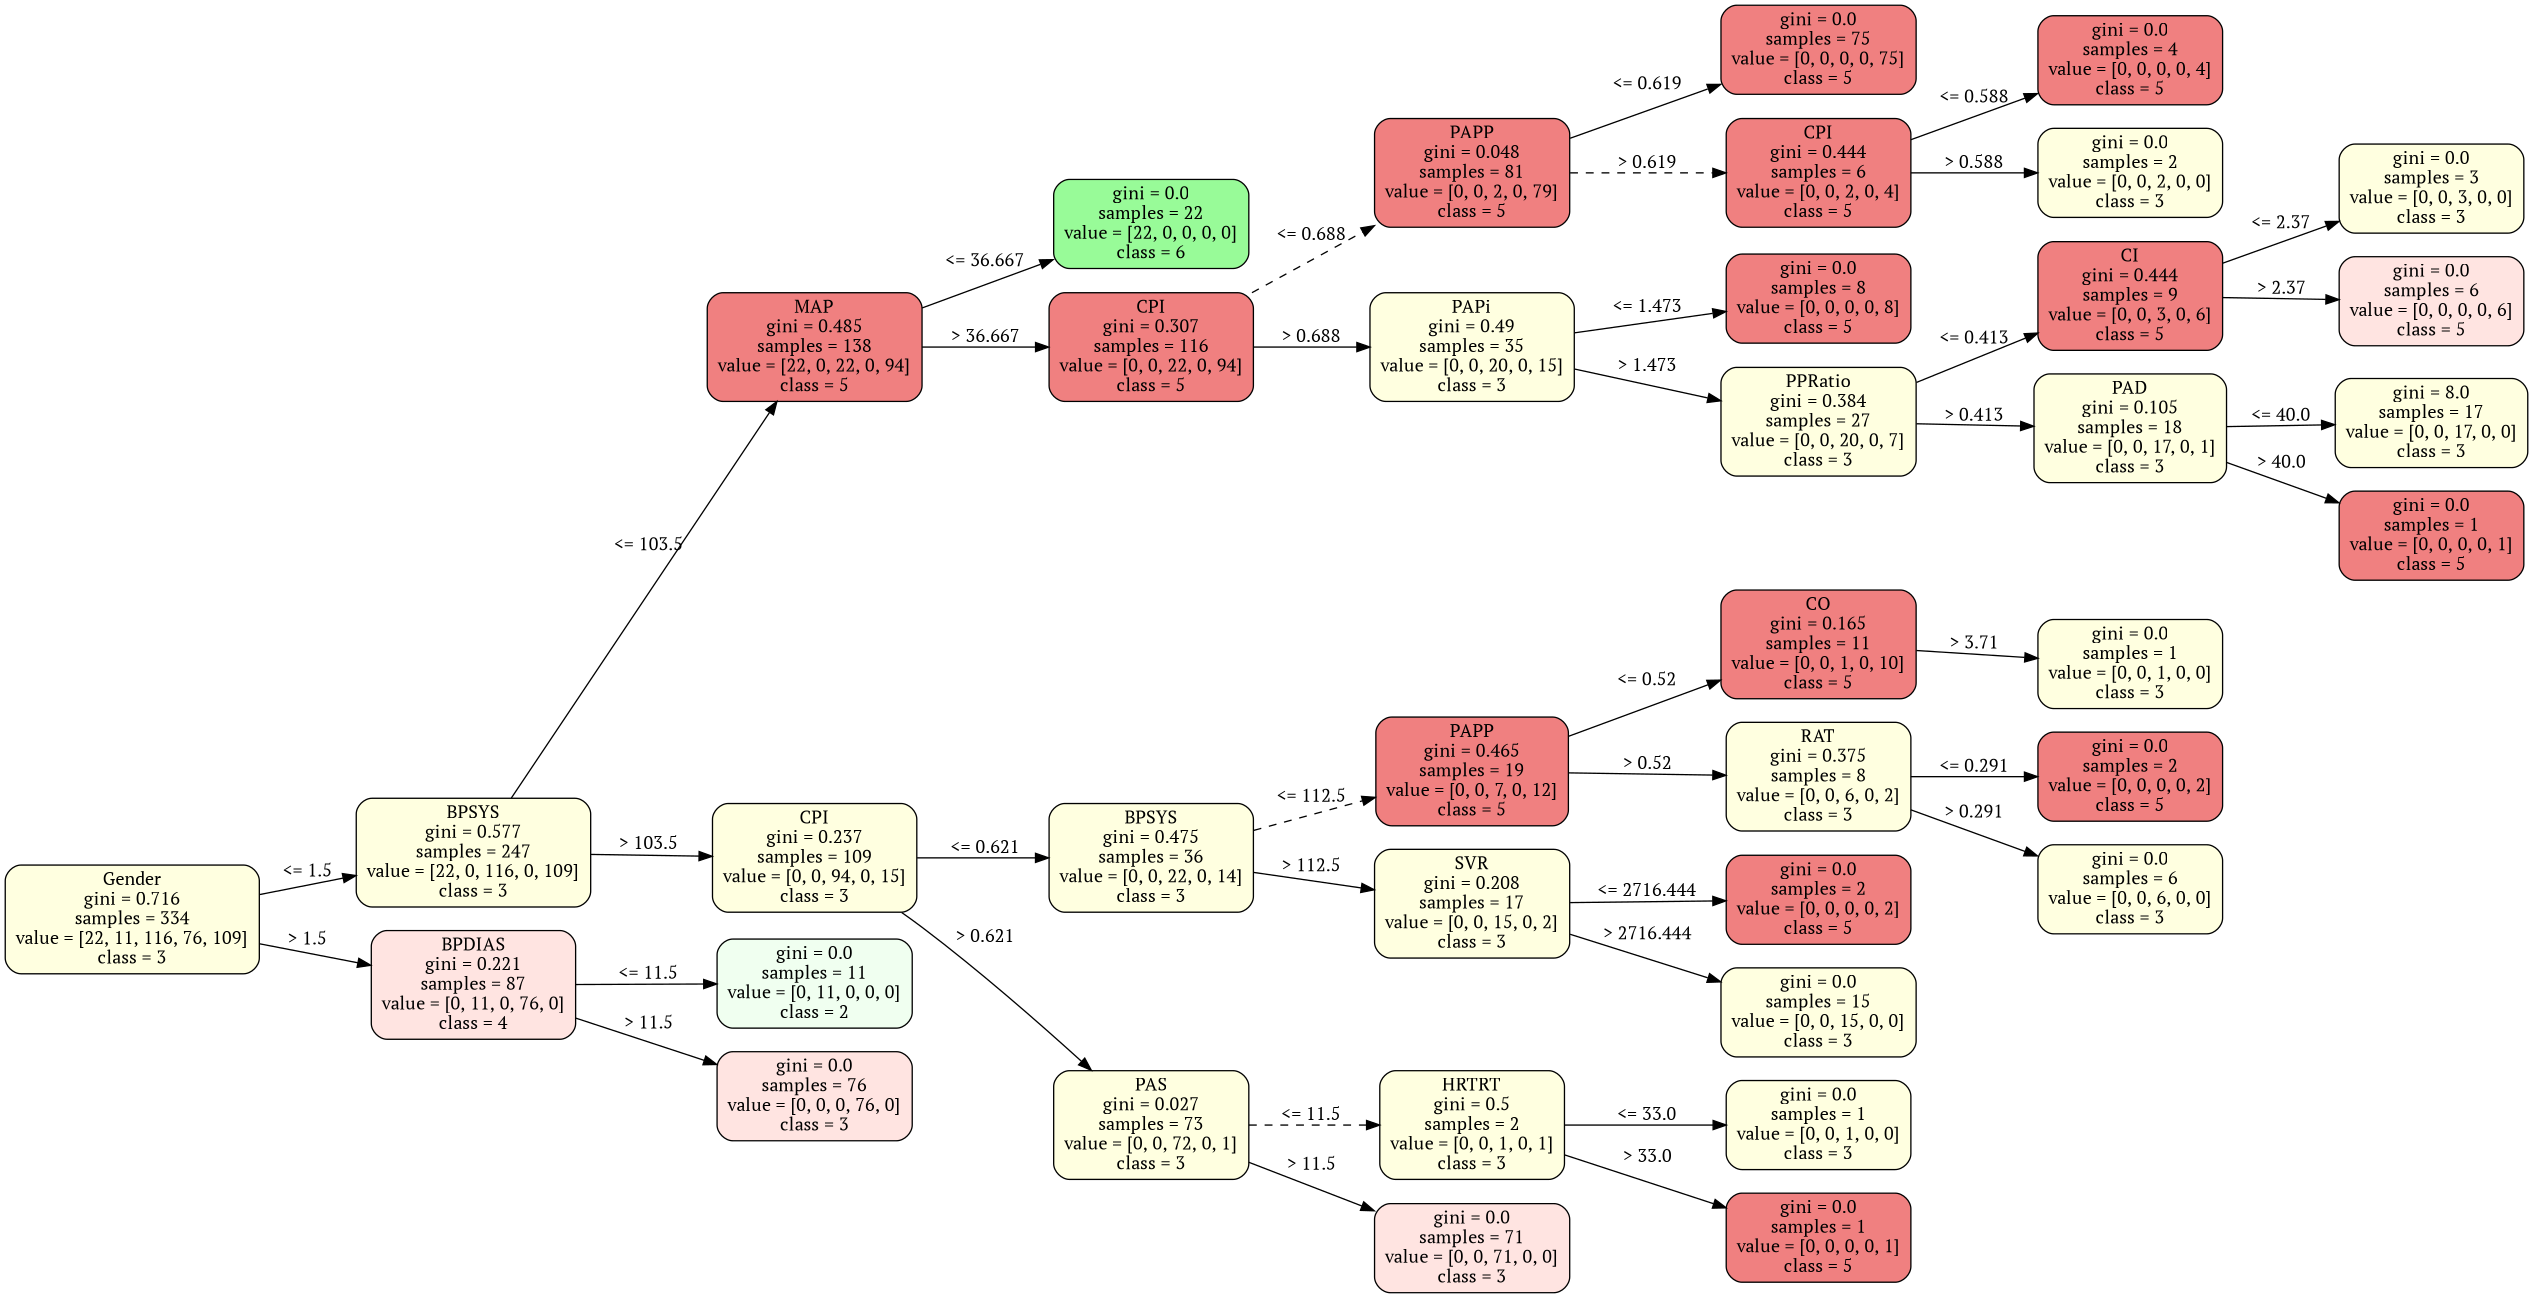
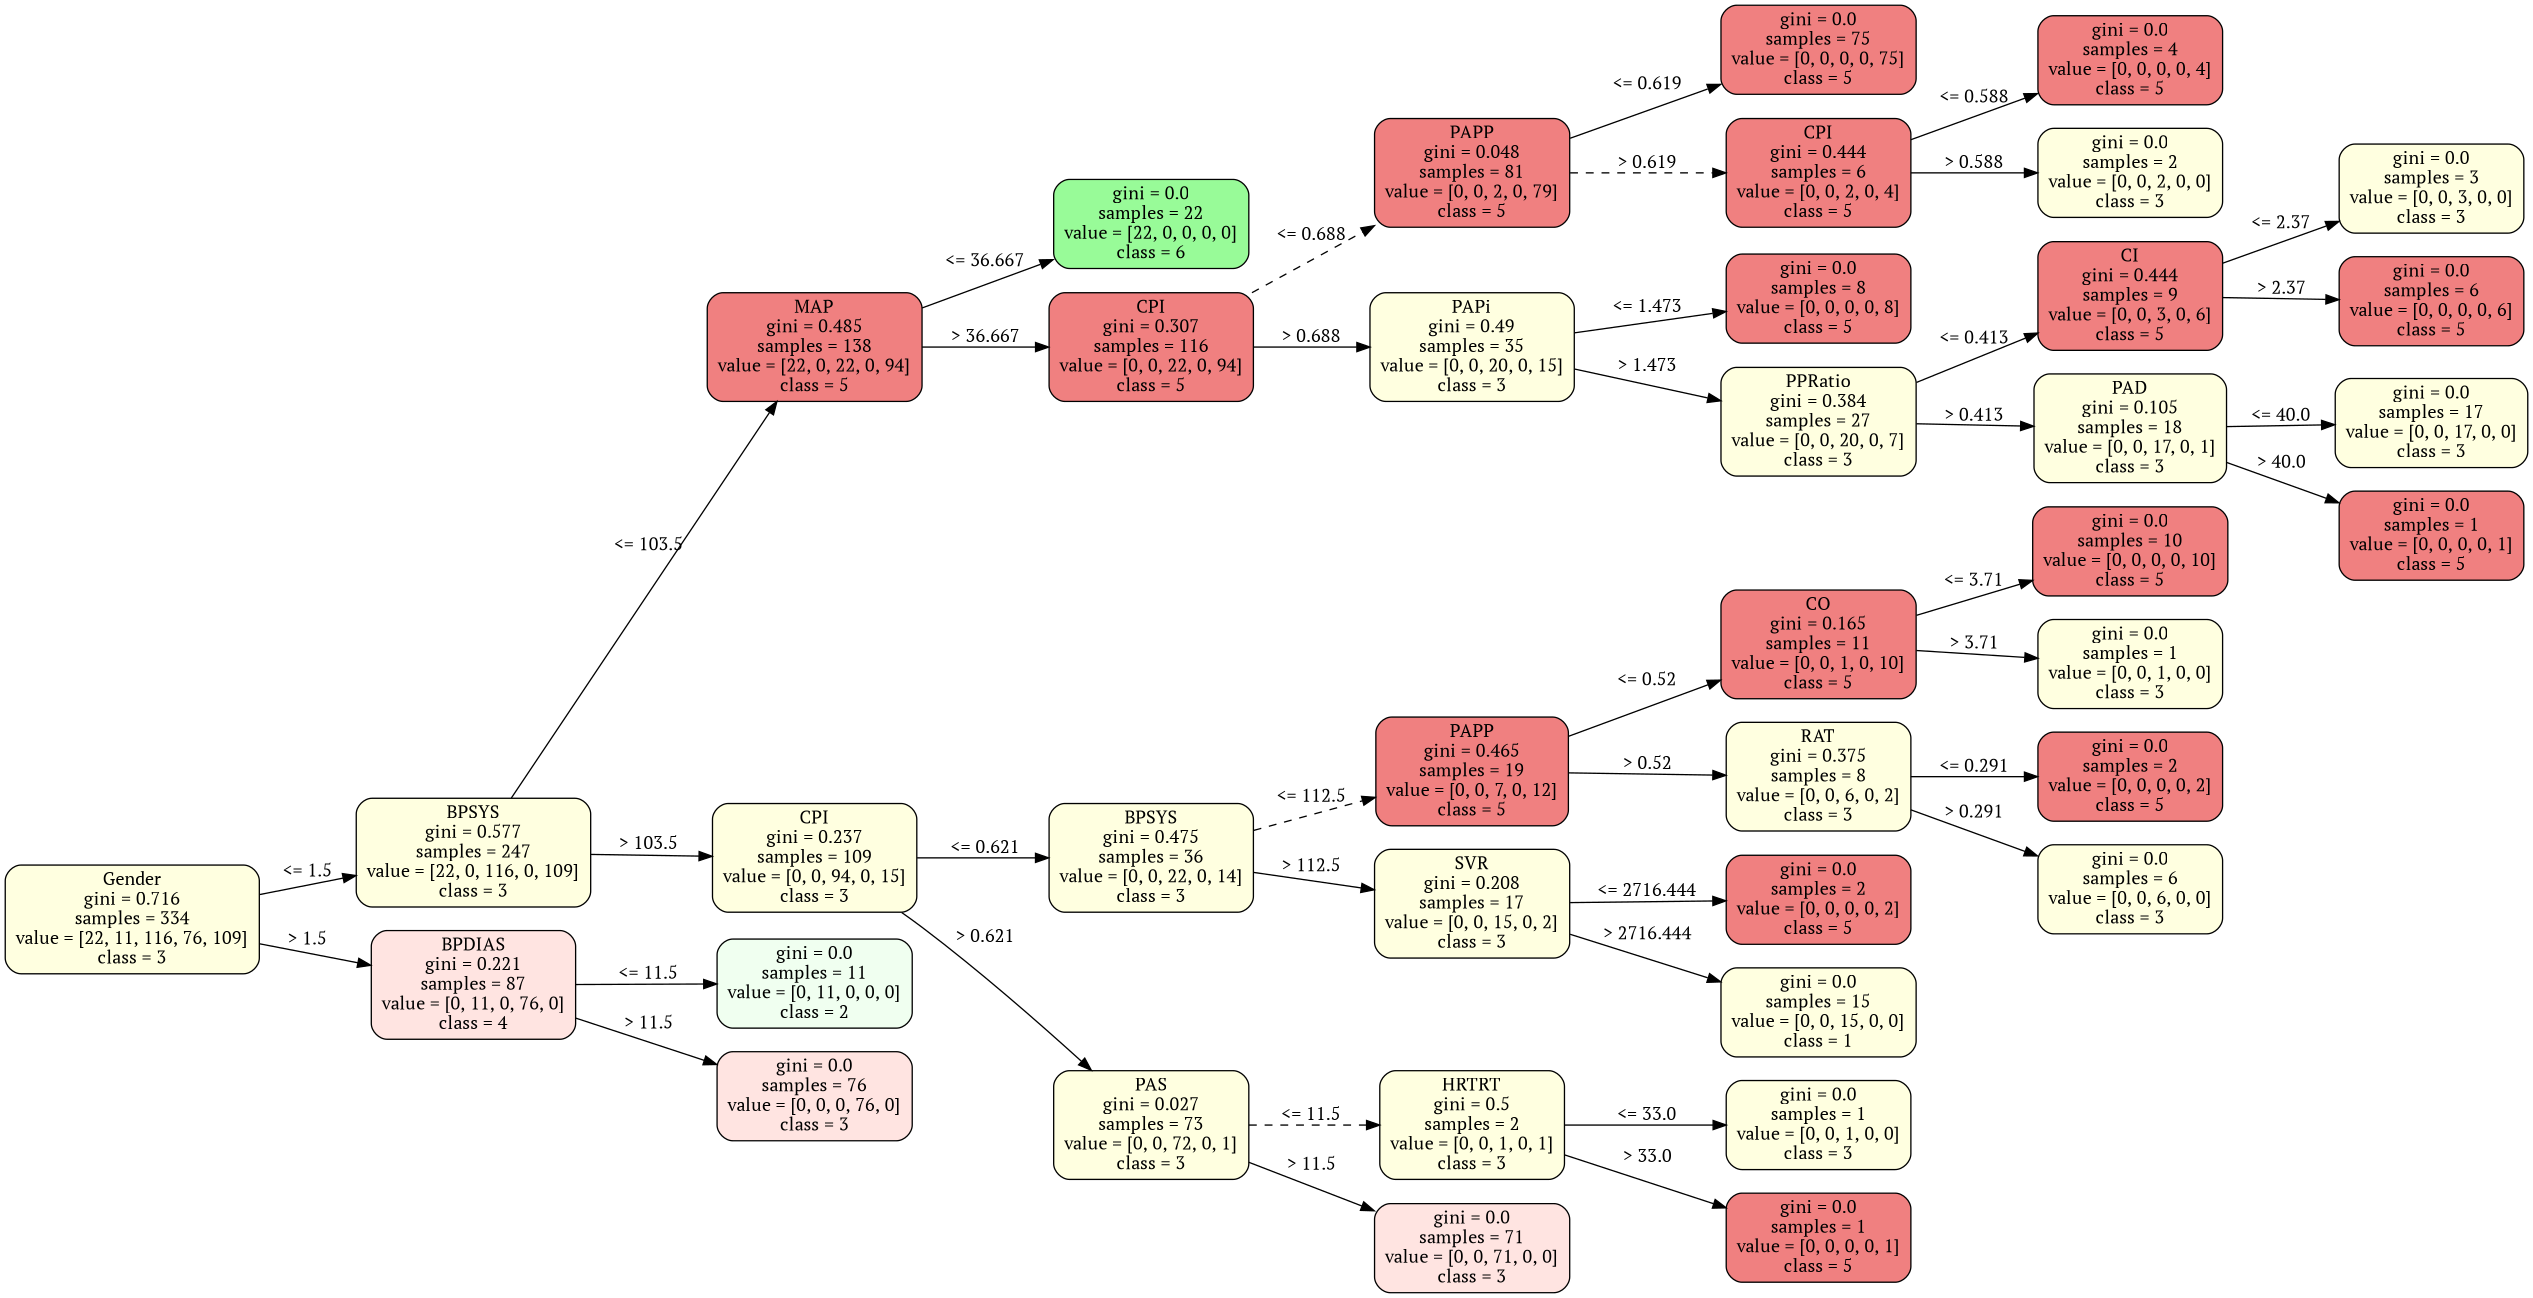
(2431, 301) -> (2431, 301)
(2431, 423) -> (2431, 423)
none -> (2130, 551)
(1819, 1012) -> (1819, 1012)
